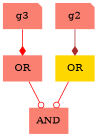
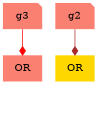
(49, 121) -> none
